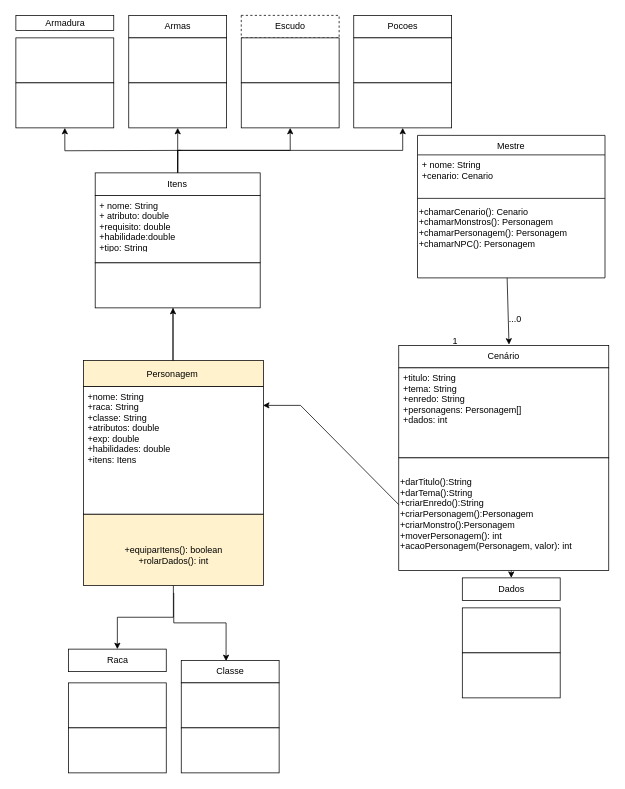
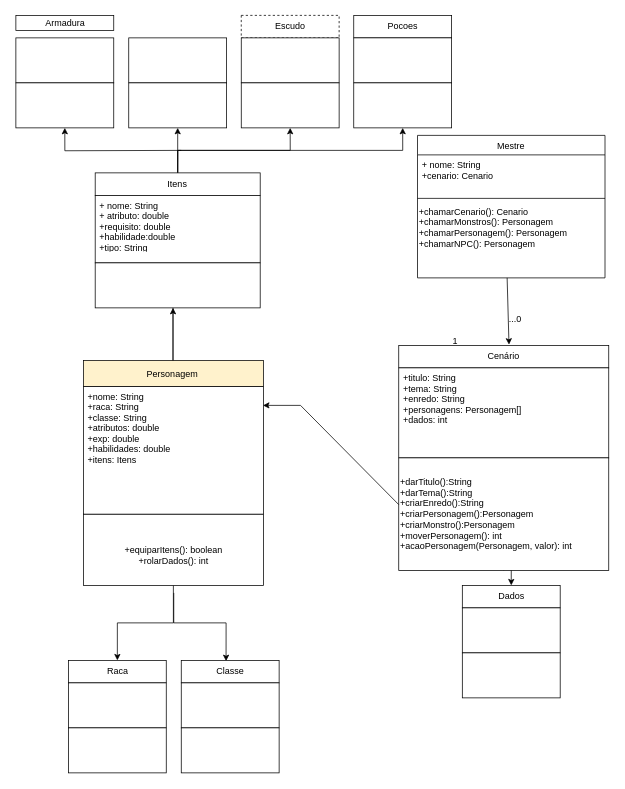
(178, 27) -> none
(173, 550) -> (173, 550)
(511, 589) -> (511, 597)
(117, 660) -> (117, 672)
